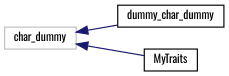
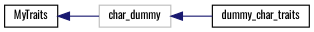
(171, 16) -> (261, 16)
(116, 51) -> (84, 16)
